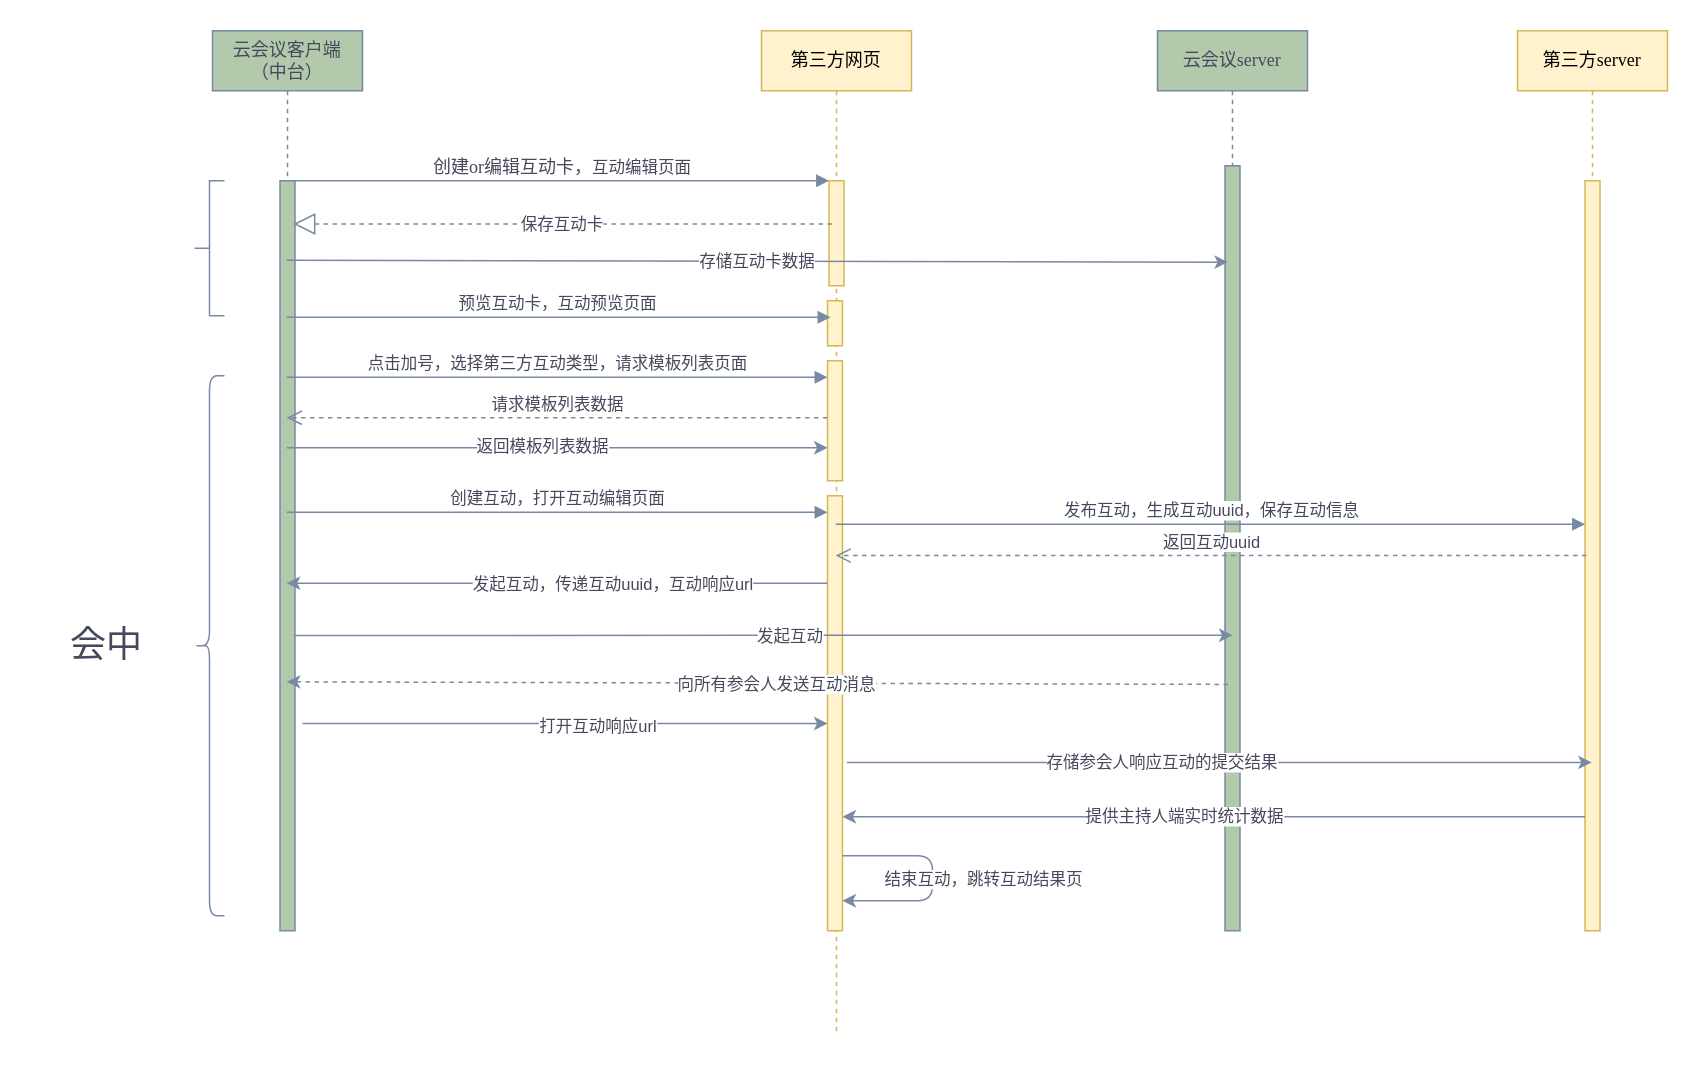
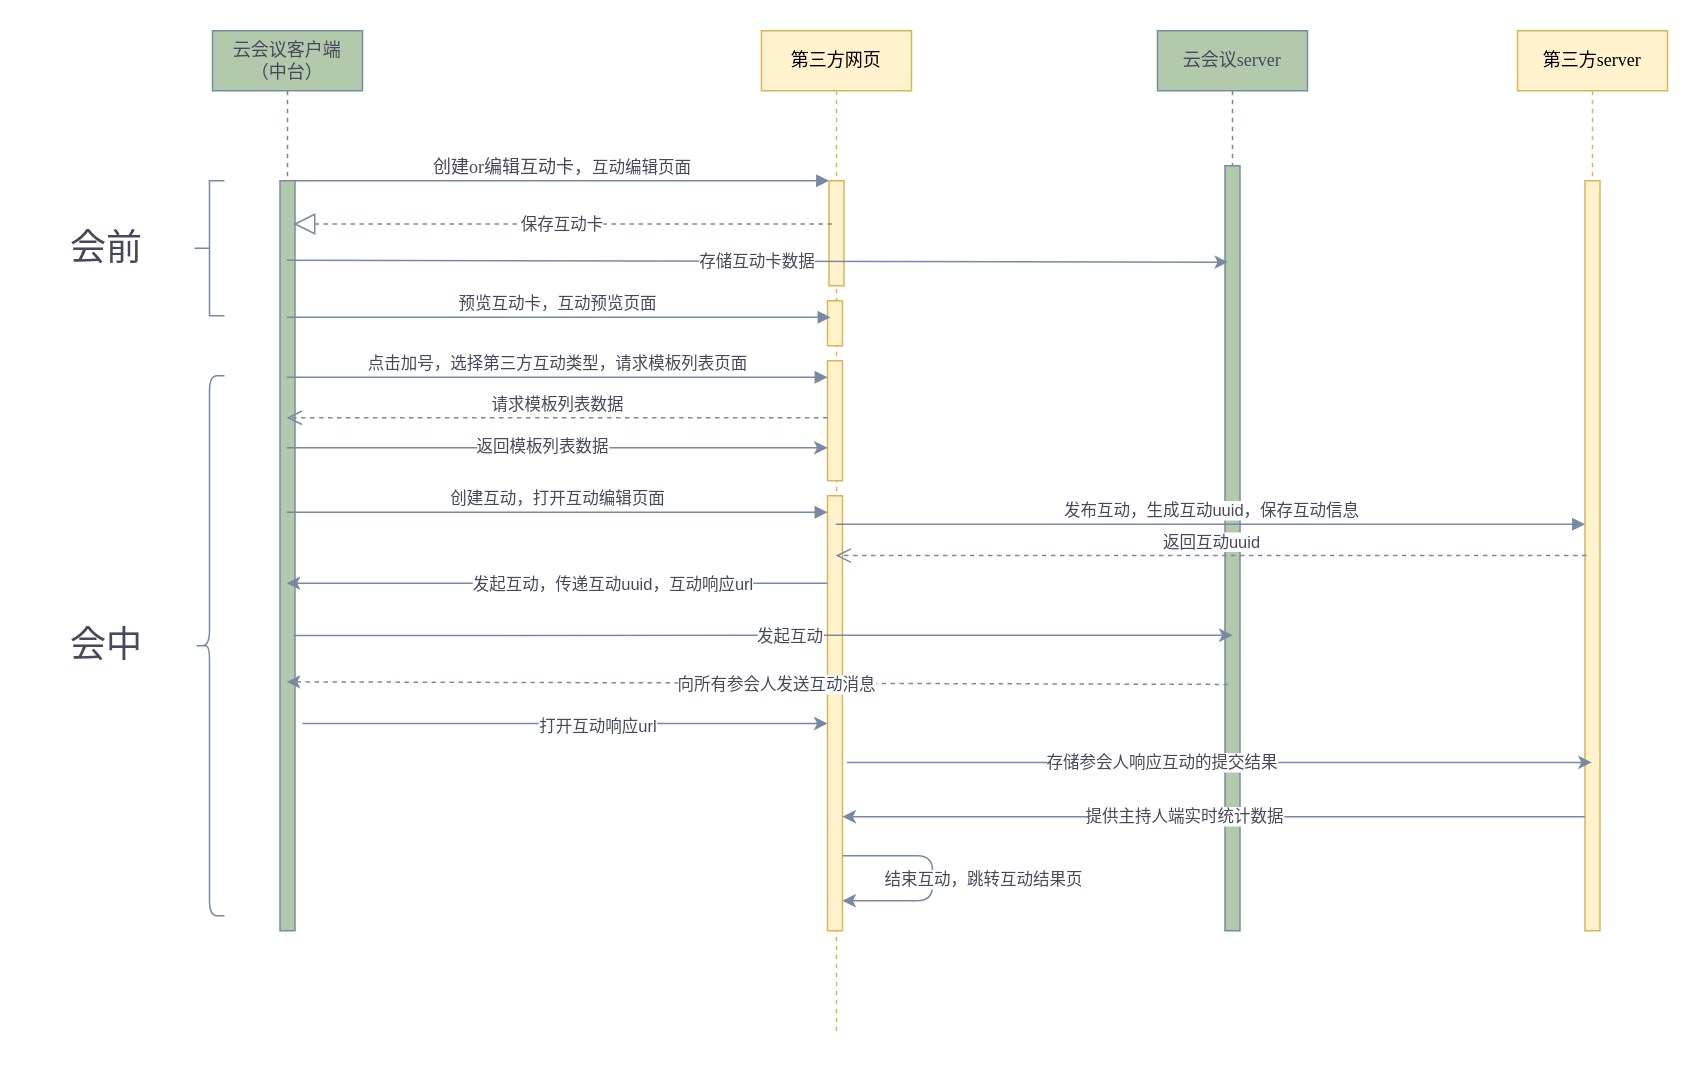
none -> (106, 248)
